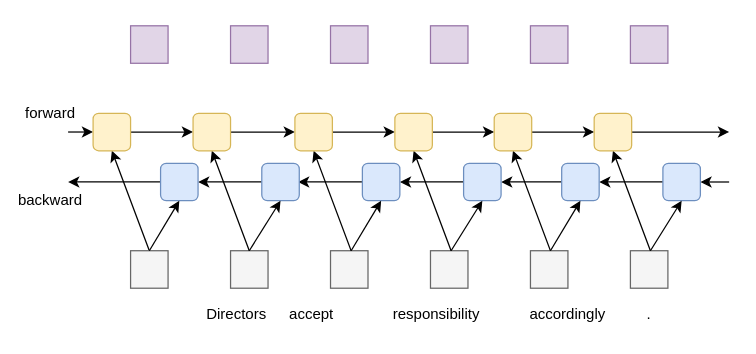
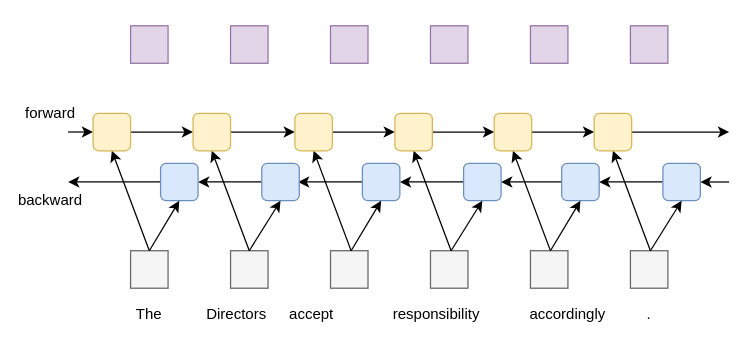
none -> (149, 314)
